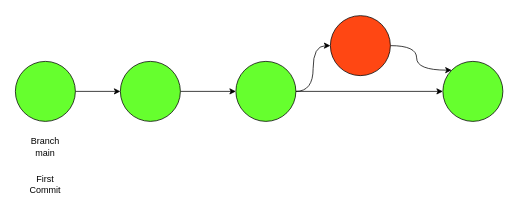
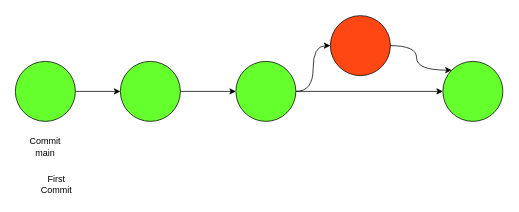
(45, 147) -> (45, 147)
(45, 184) -> (57, 184)
